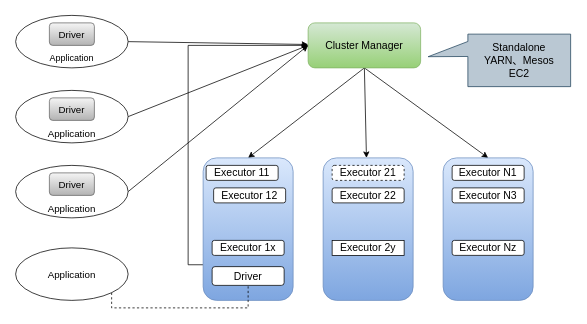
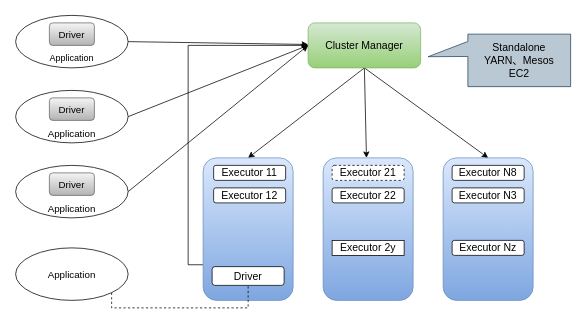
(242, 173) -> (249, 173)
(488, 173) -> (488, 173)
(248, 248) -> none
